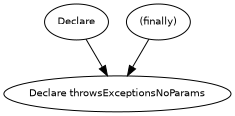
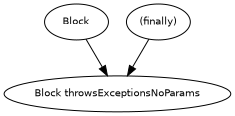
(77, 22) -> (77, 22)
(117, 94) -> (117, 94)
